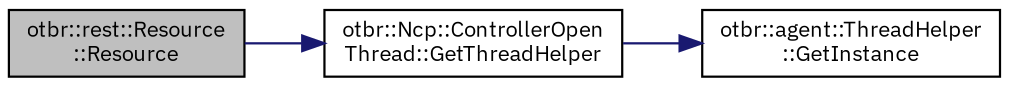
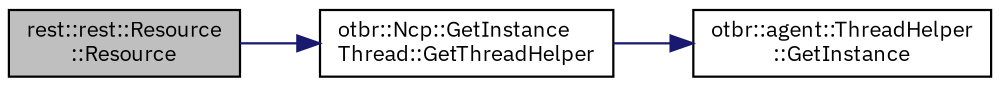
(127, 43) -> (124, 43)
(473, 43) -> (467, 43)
